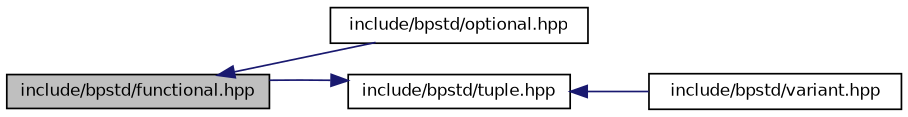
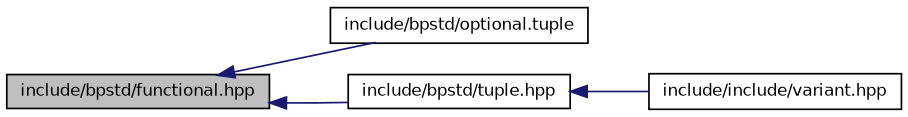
(459, 25) -> (459, 25)
(300, 80) -> (317, 103)
(775, 92) -> (775, 92)
